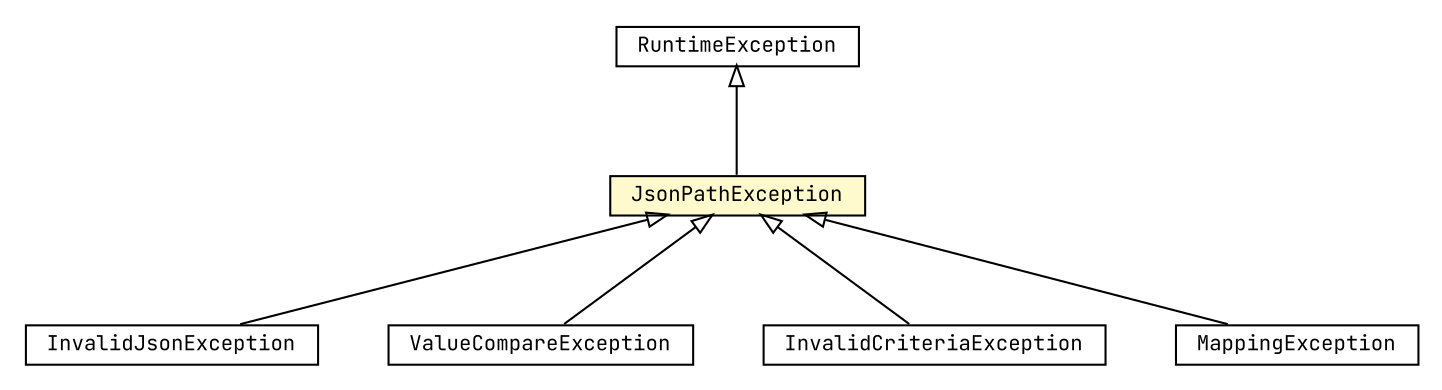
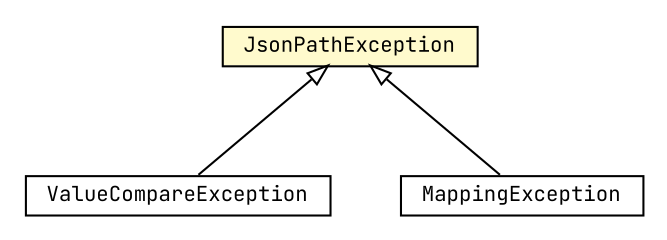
(737, 46) -> none
(171, 344) -> none
(934, 344) -> none
